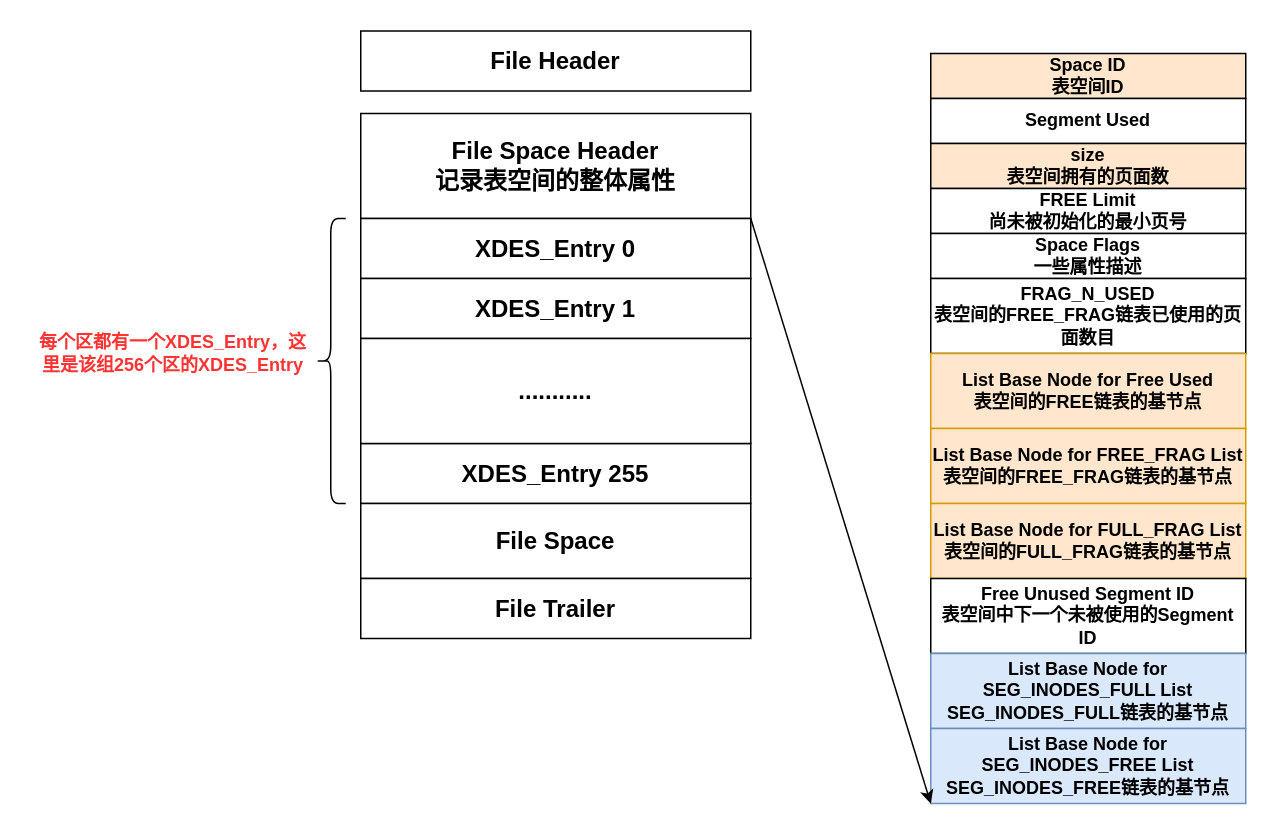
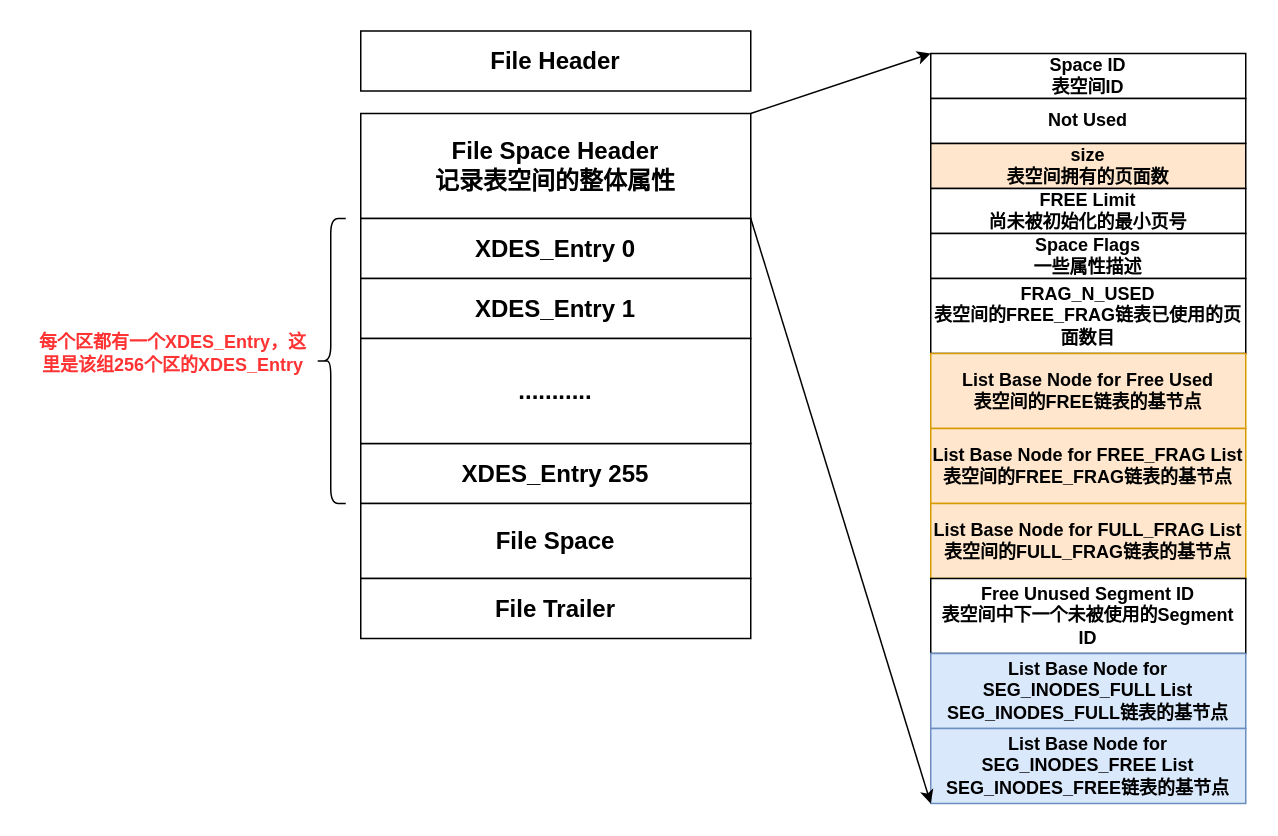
(1088, 76) -> (1088, 76)
none -> (836, 85)
(1088, 121) -> (1088, 121)
